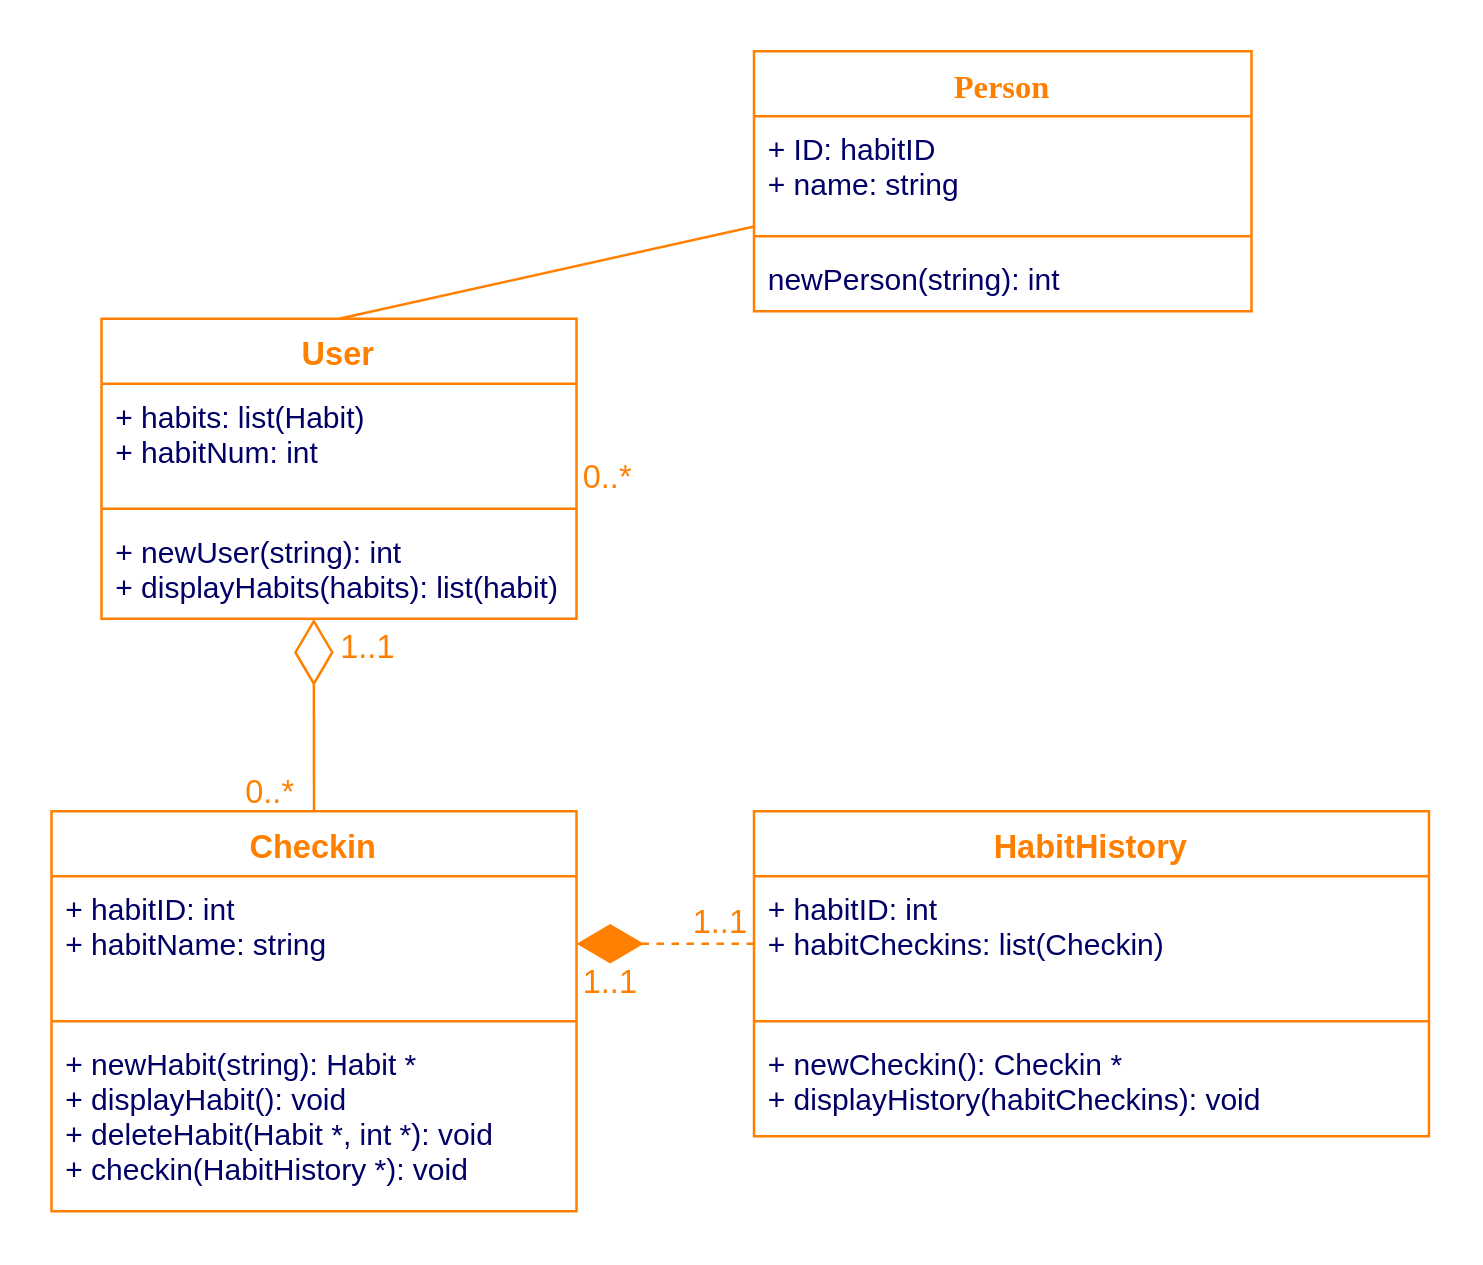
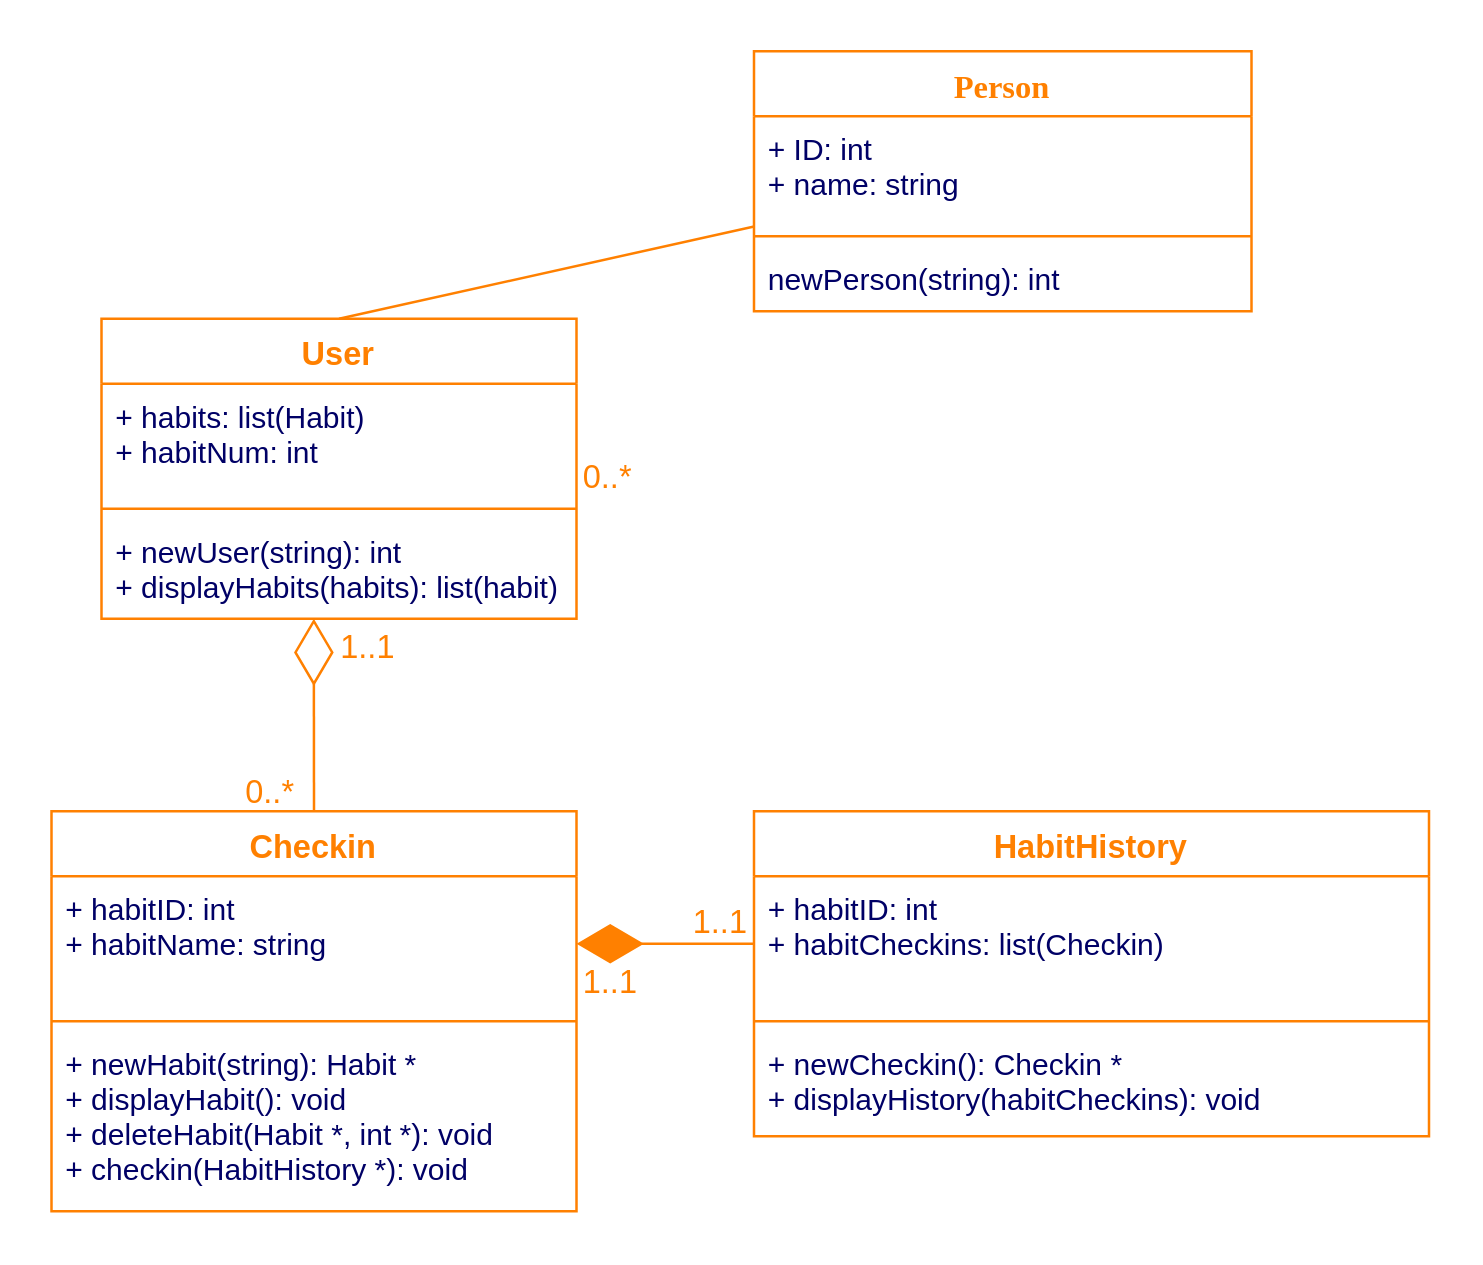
(861, 150) -> (828, 150)
(697, 944) -> (697, 944)
